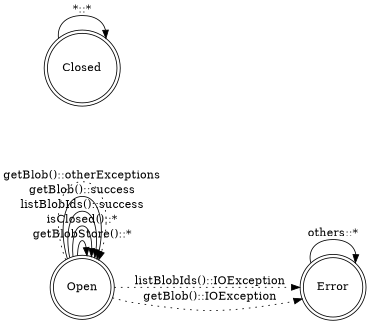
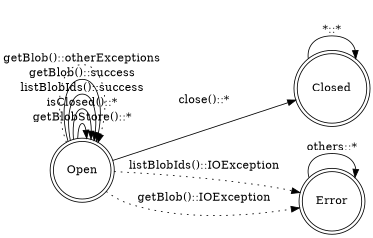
none -> (200, 132)
